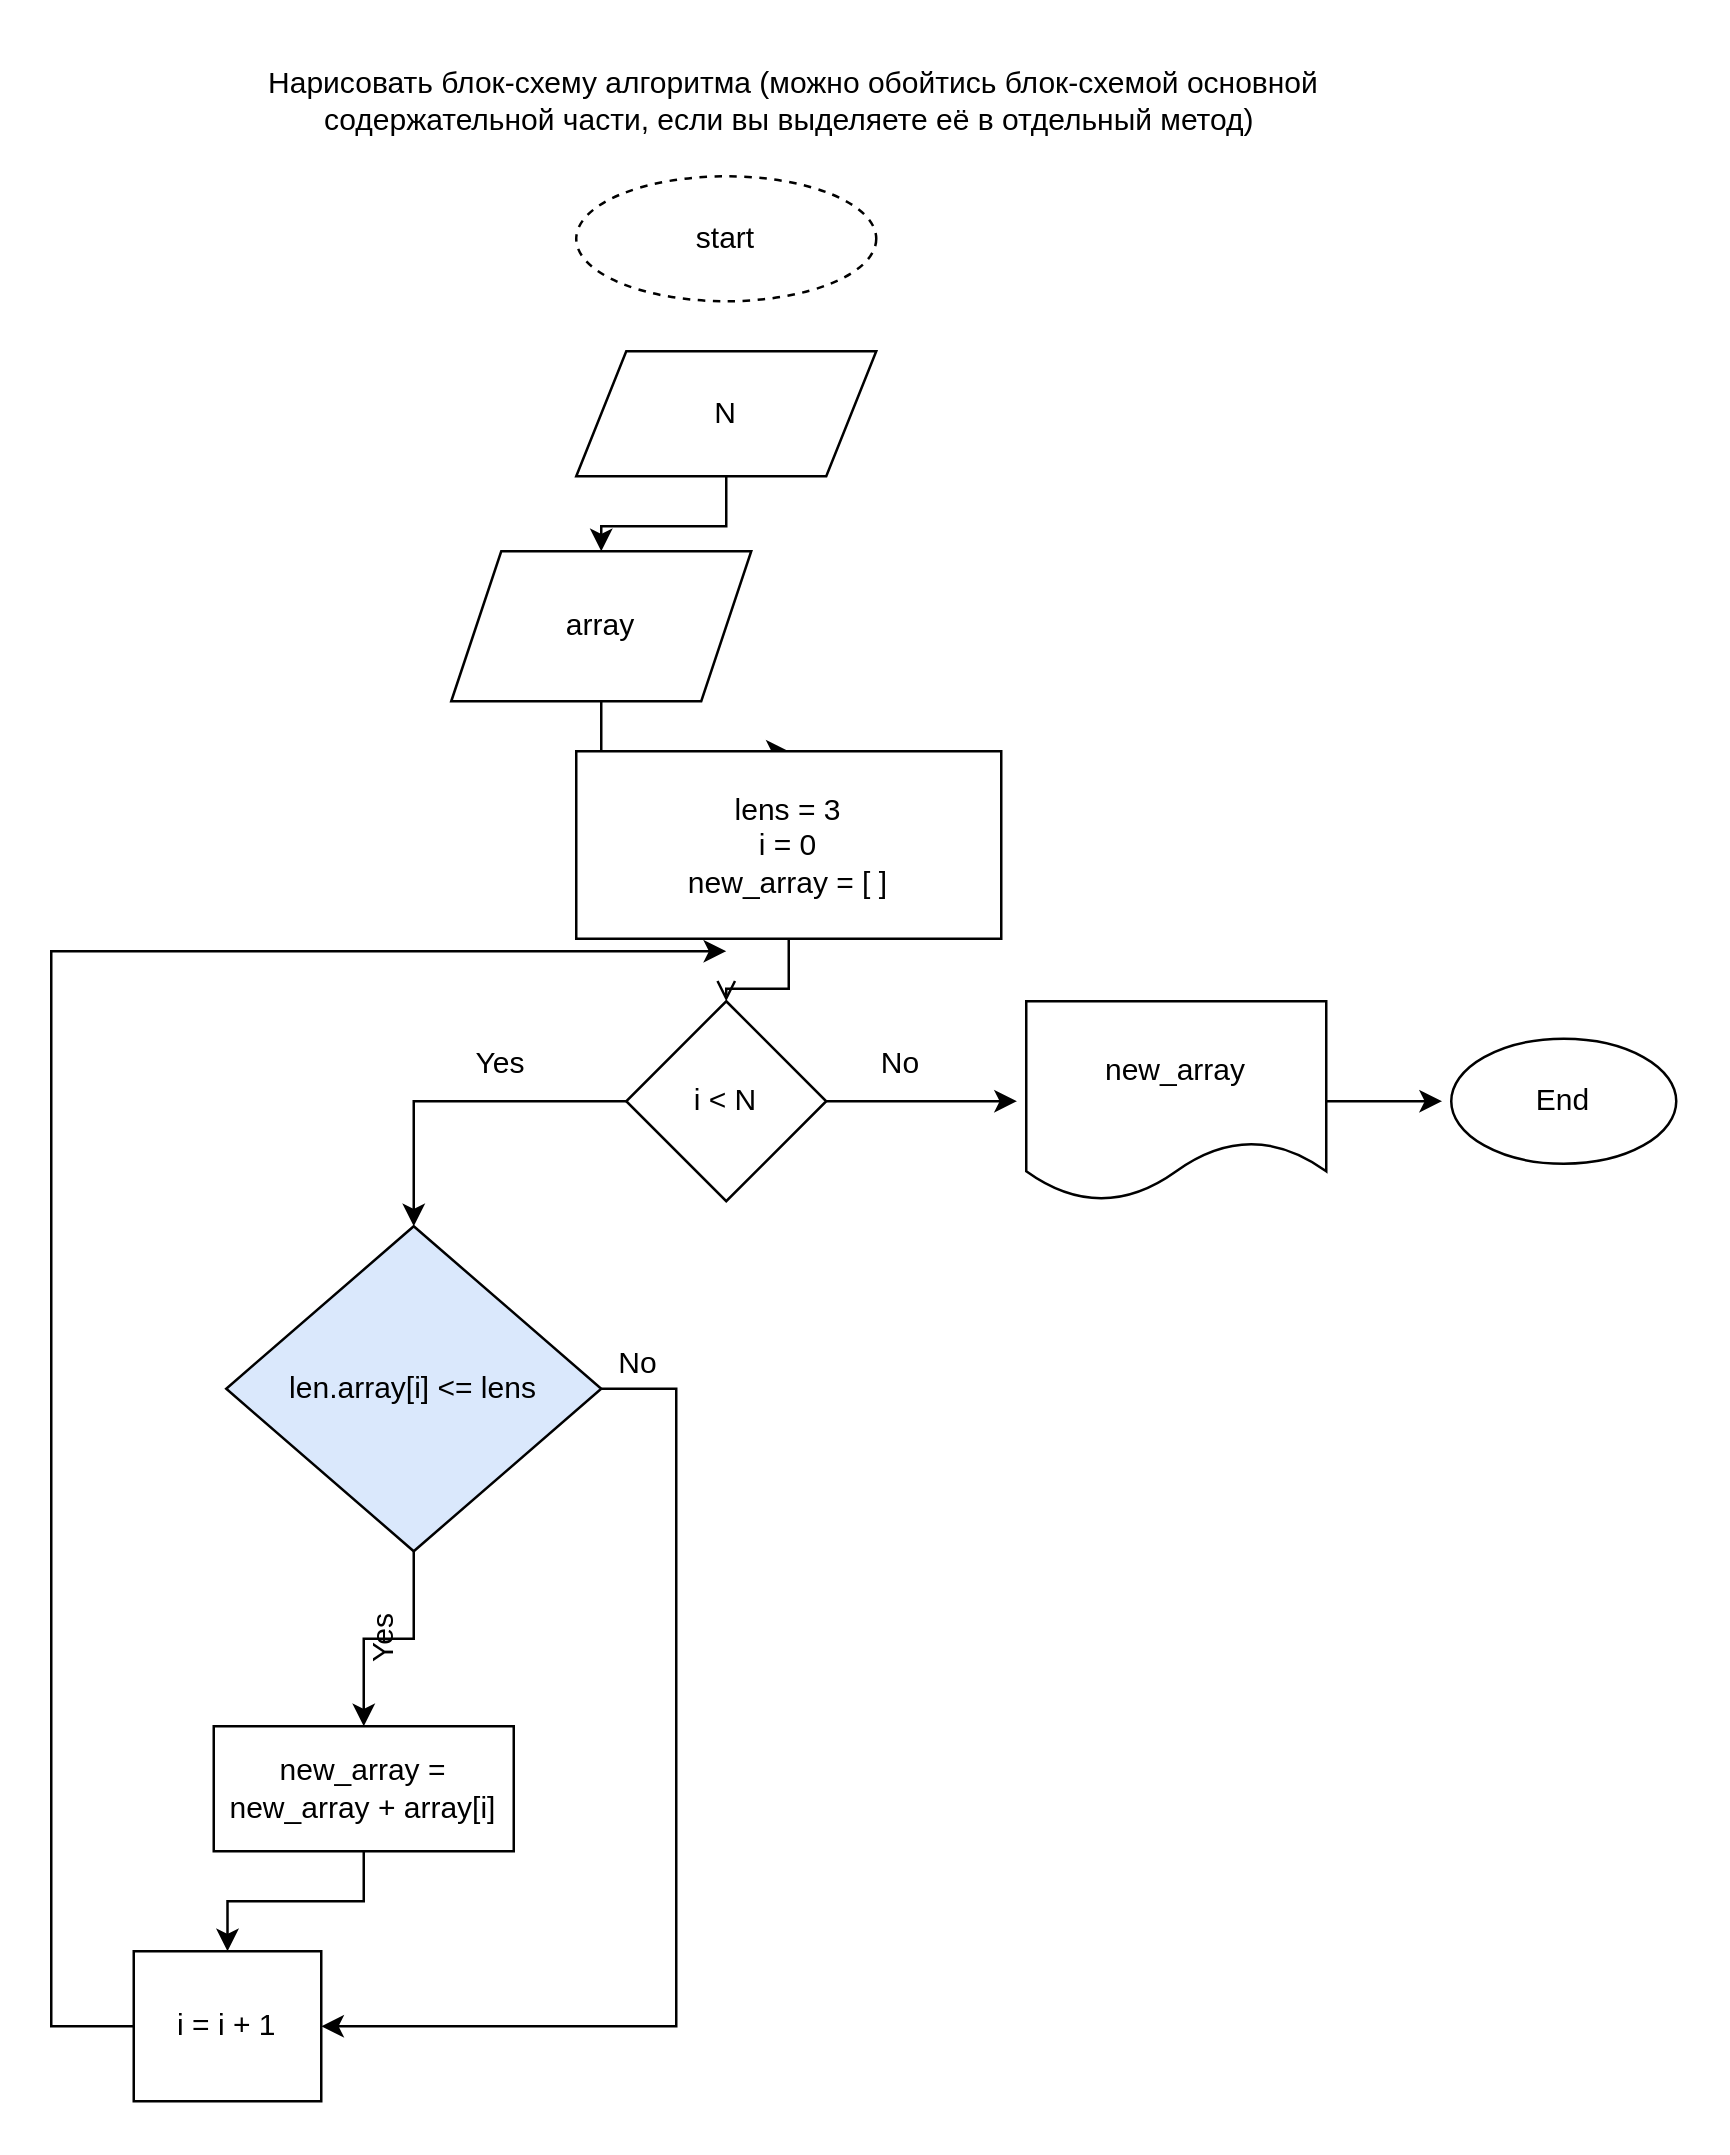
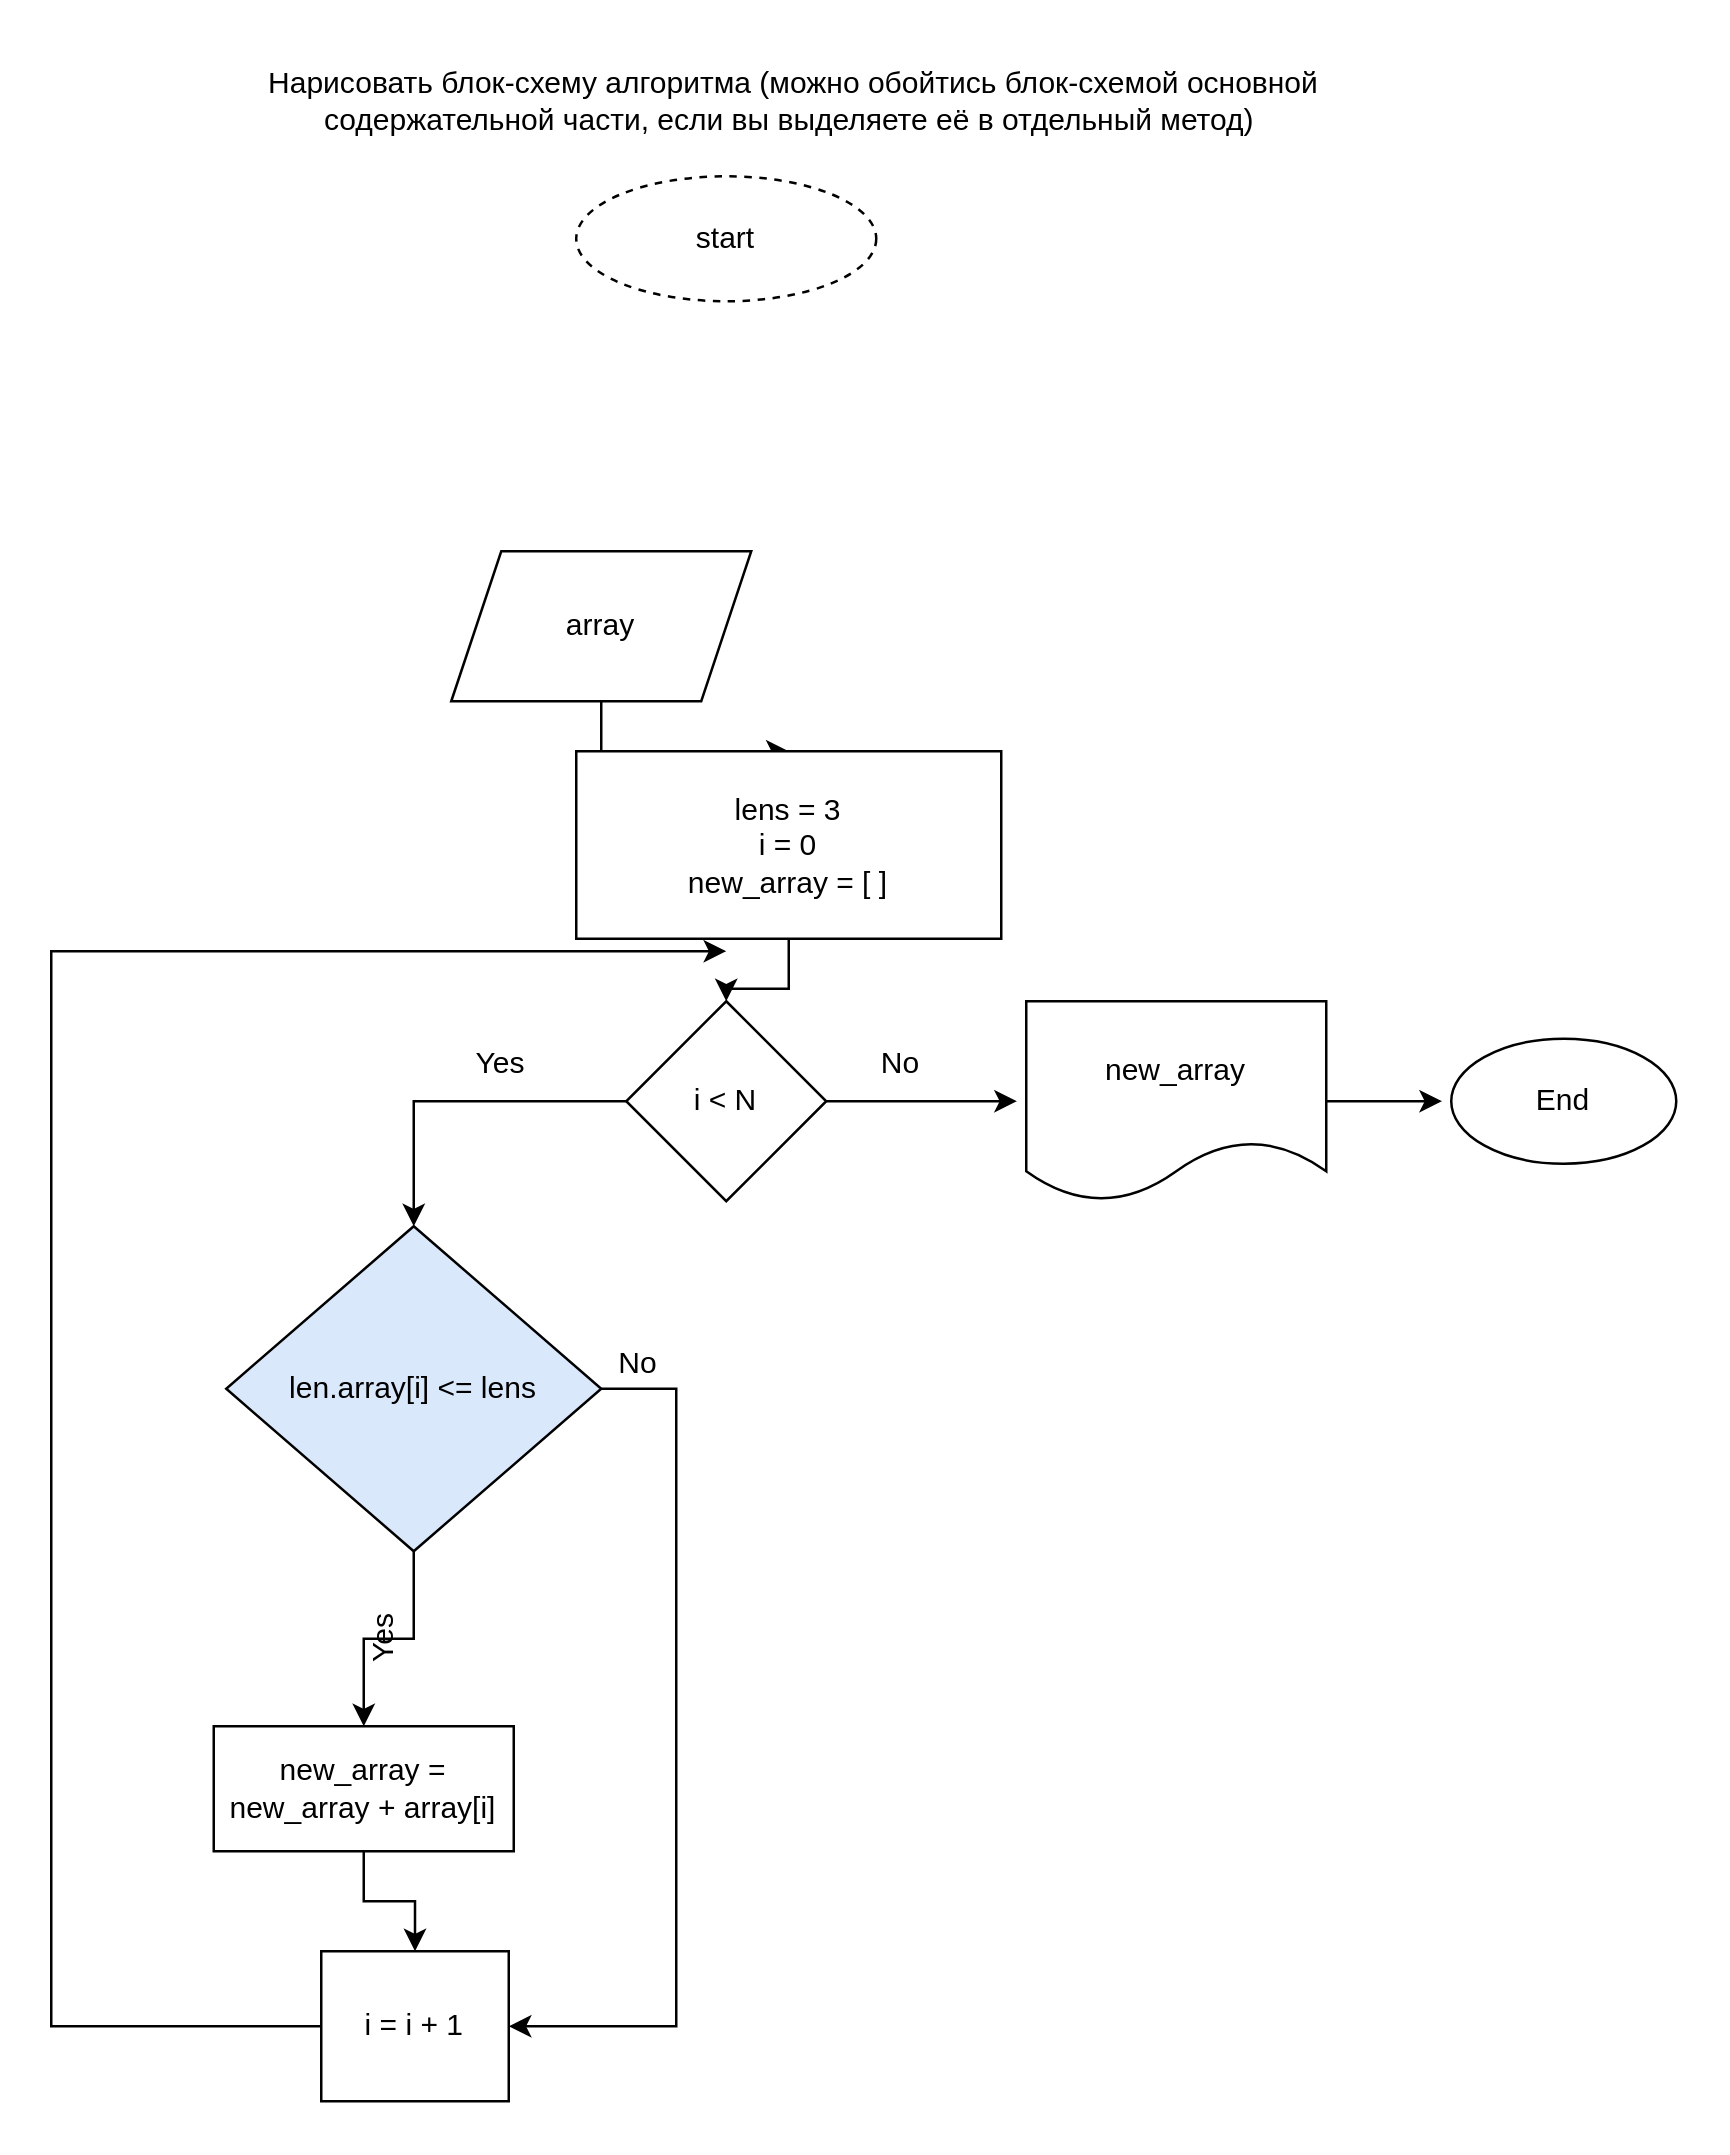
(726, 414) -> none
(684, 526) -> none
(726, 989) -> (727, 989)
(228, 2026) -> (415, 2026)
